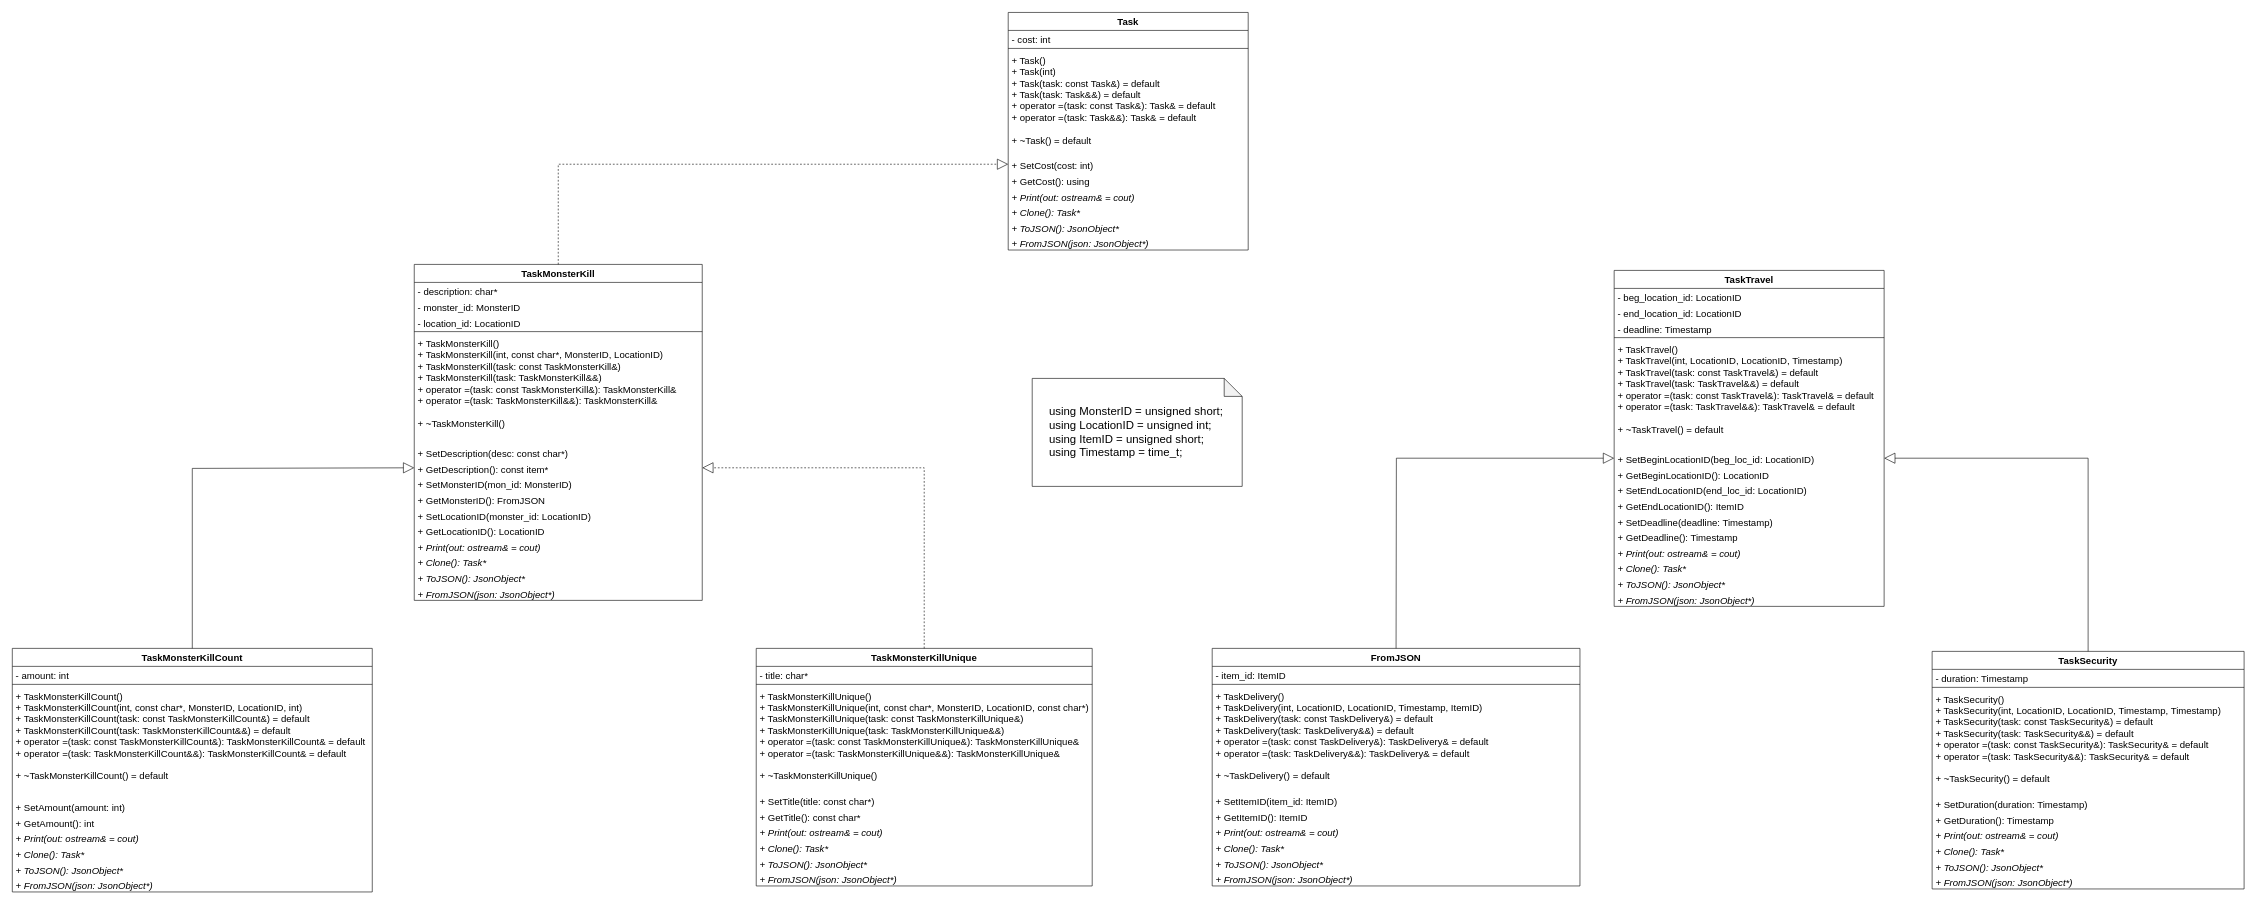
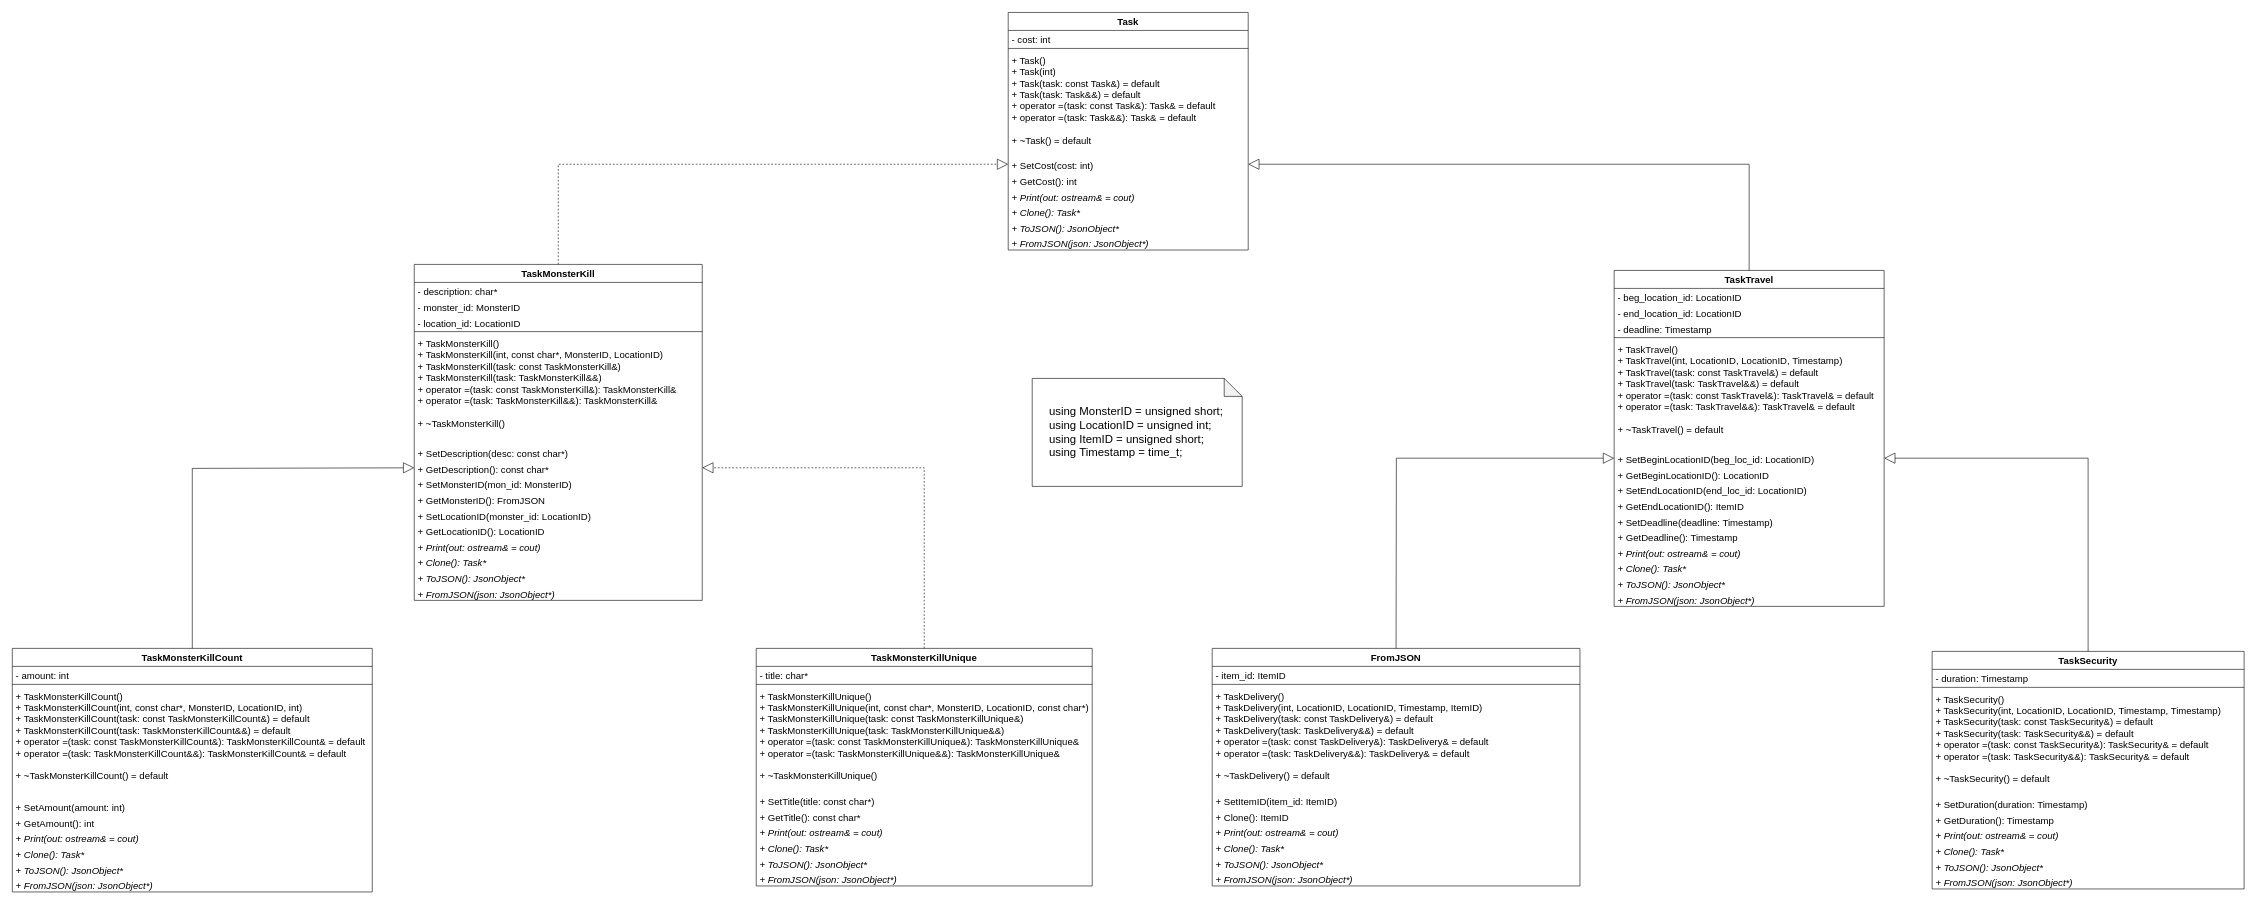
none -> (1557, 164)
(1055, 182) -> (1050, 182)
(492, 470) -> (493, 470)
(1268, 818) -> (1256, 818)
